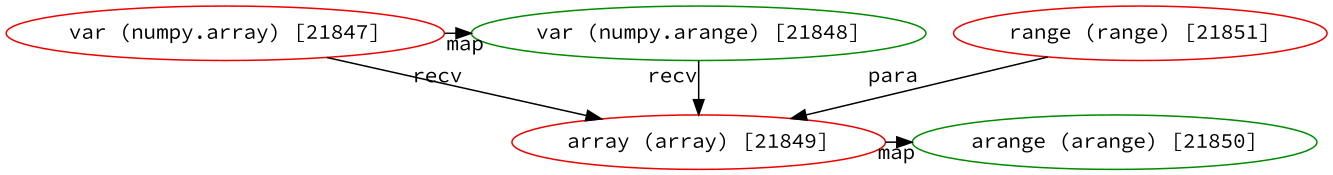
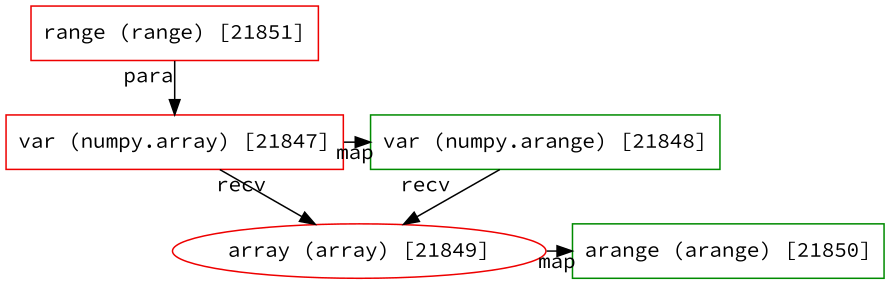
(225, 33) -> (175, 142)
(699, 33) -> (545, 142)
(1140, 33) -> (175, 33)
(927, 86) -> (175, 80)
(1115, 142) -> (728, 251)
